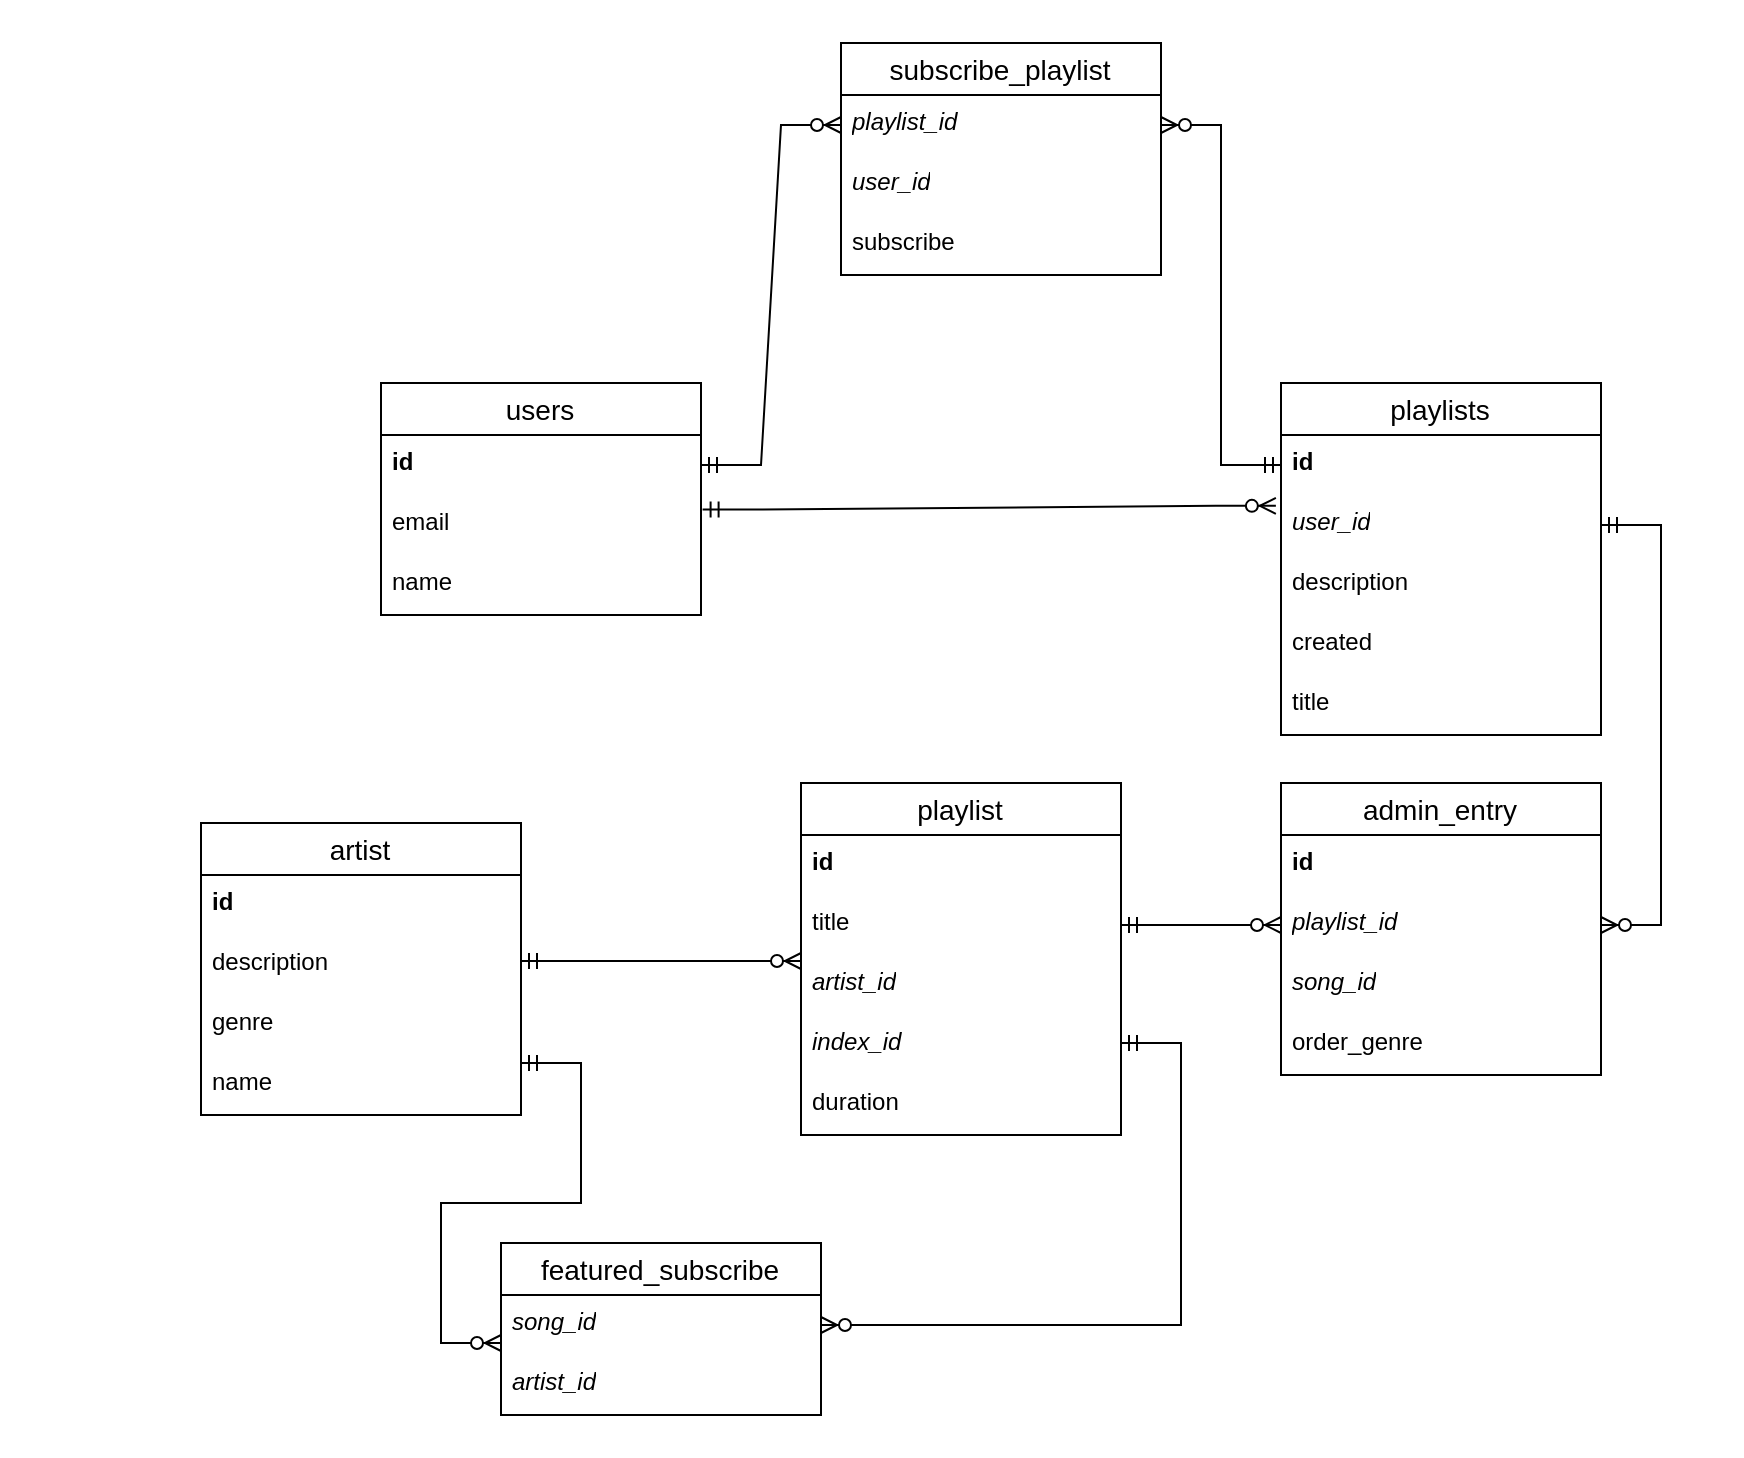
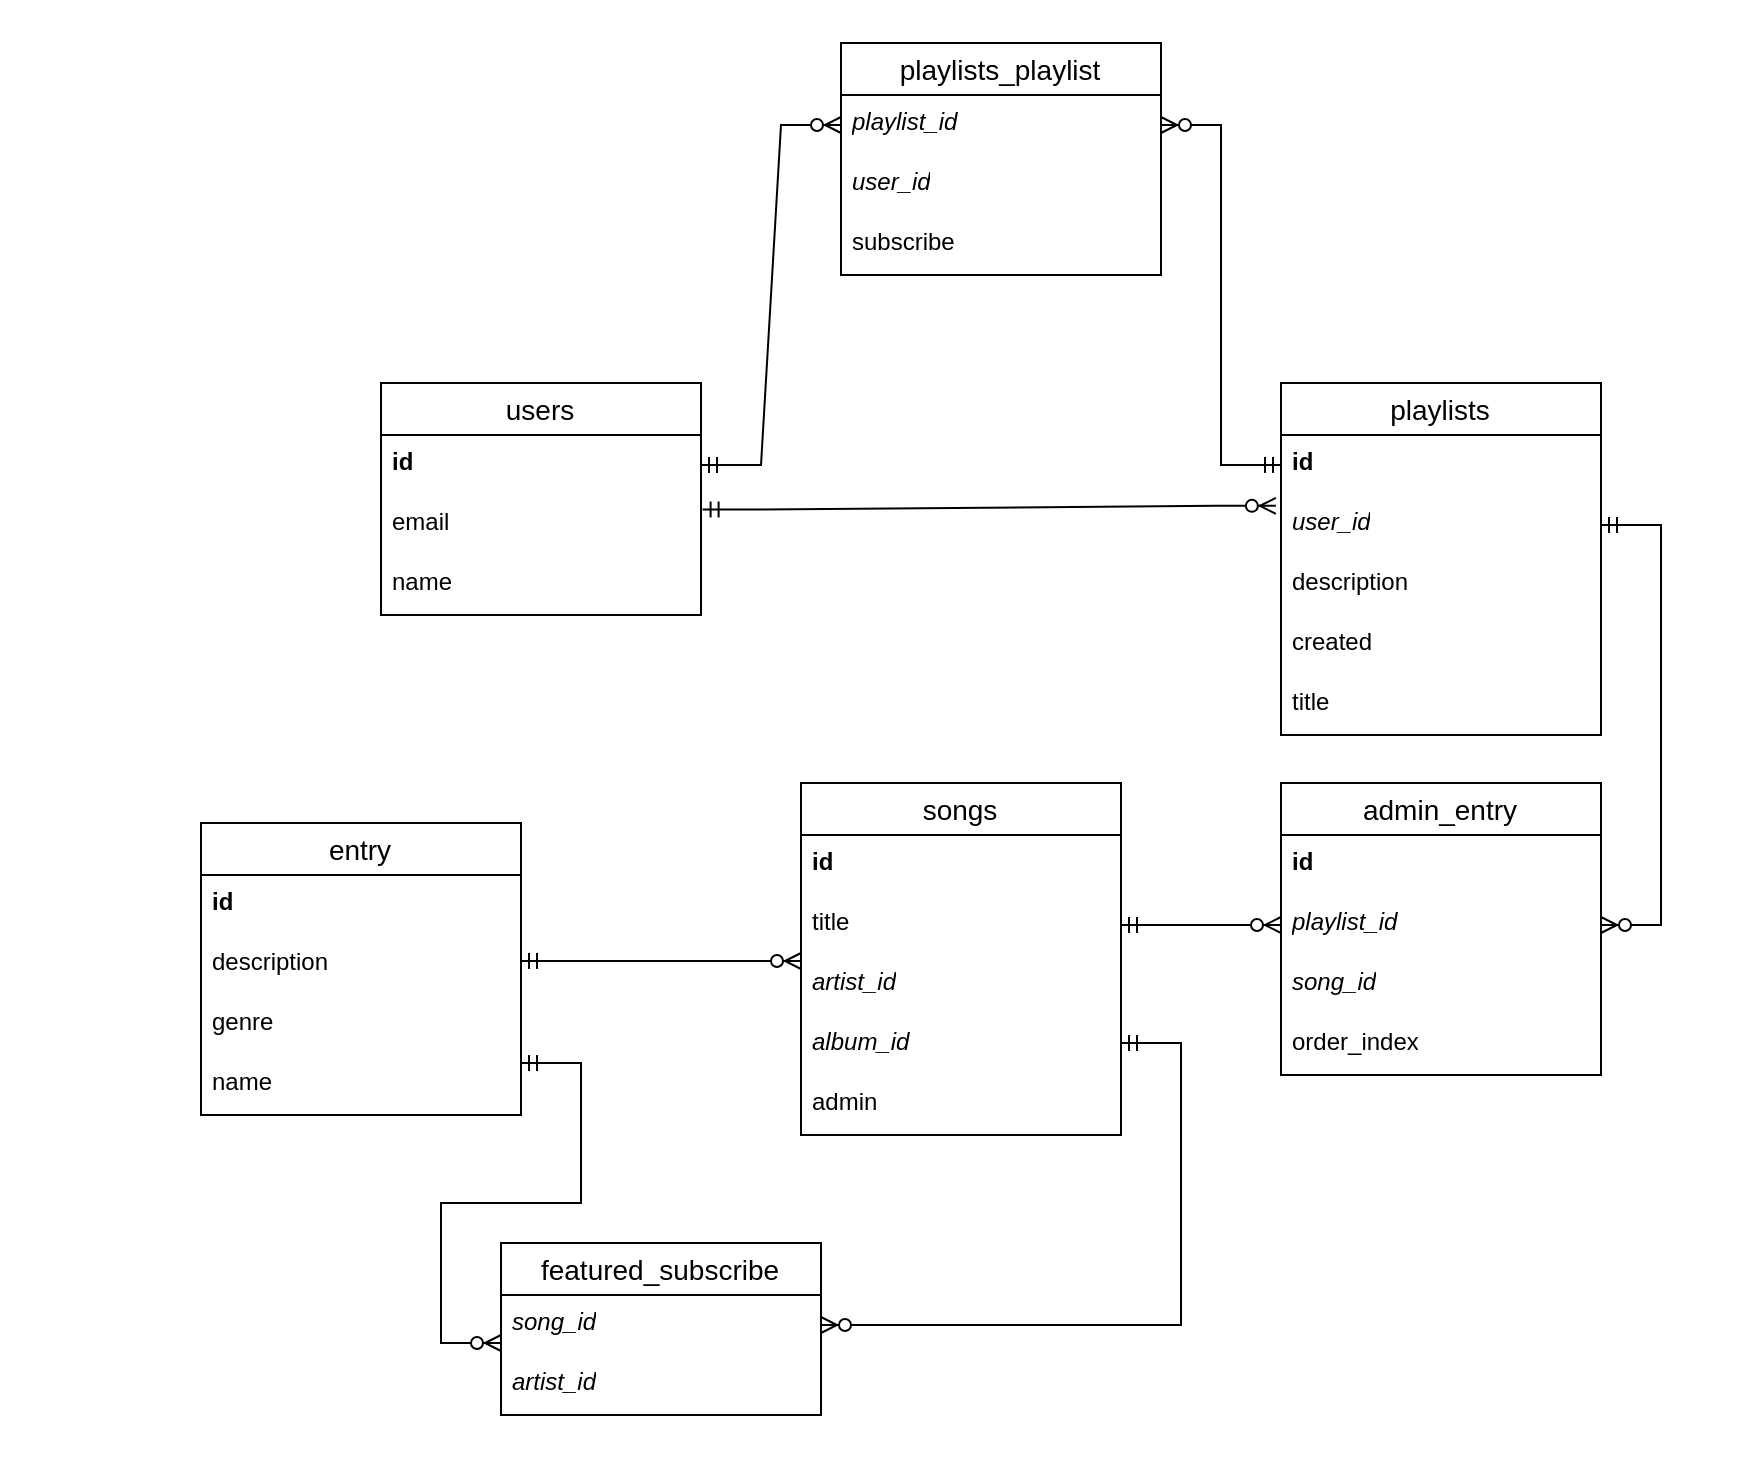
(1000, 71) -> (1000, 71)
(960, 811) -> (960, 811)
(360, 851) -> (360, 851)
(861, 1043) -> (861, 1043)
(1367, 1043) -> (1364, 1043)
(864, 1103) -> (843, 1103)
